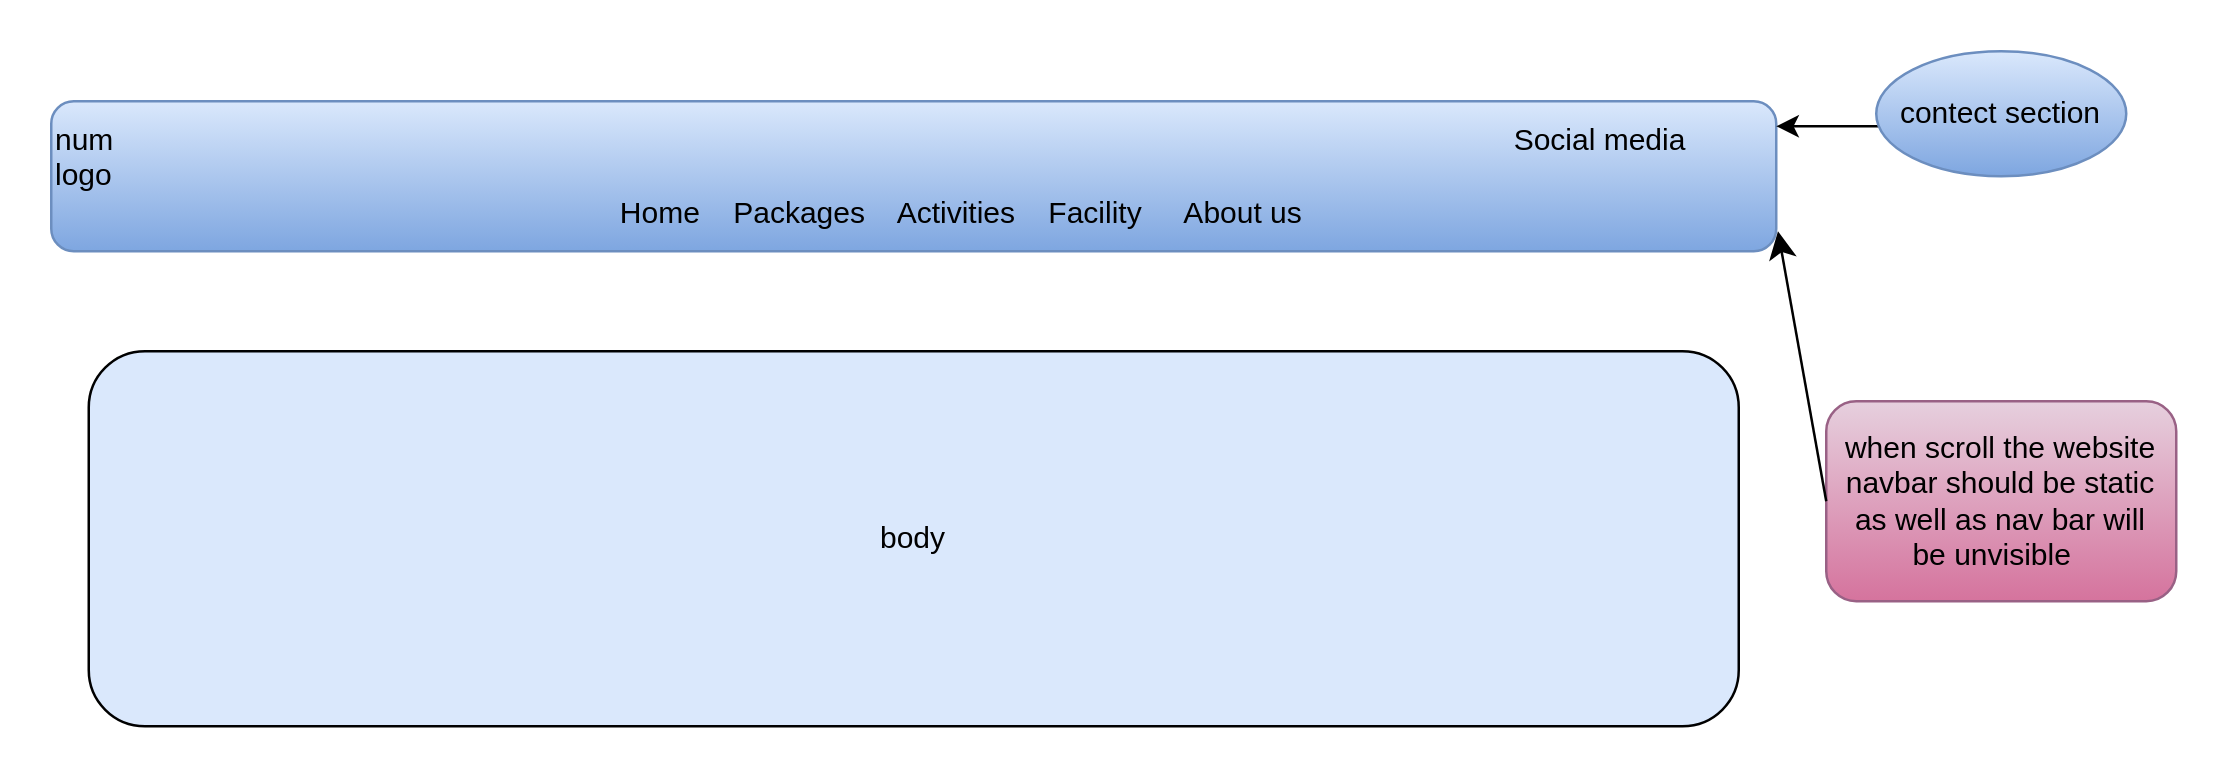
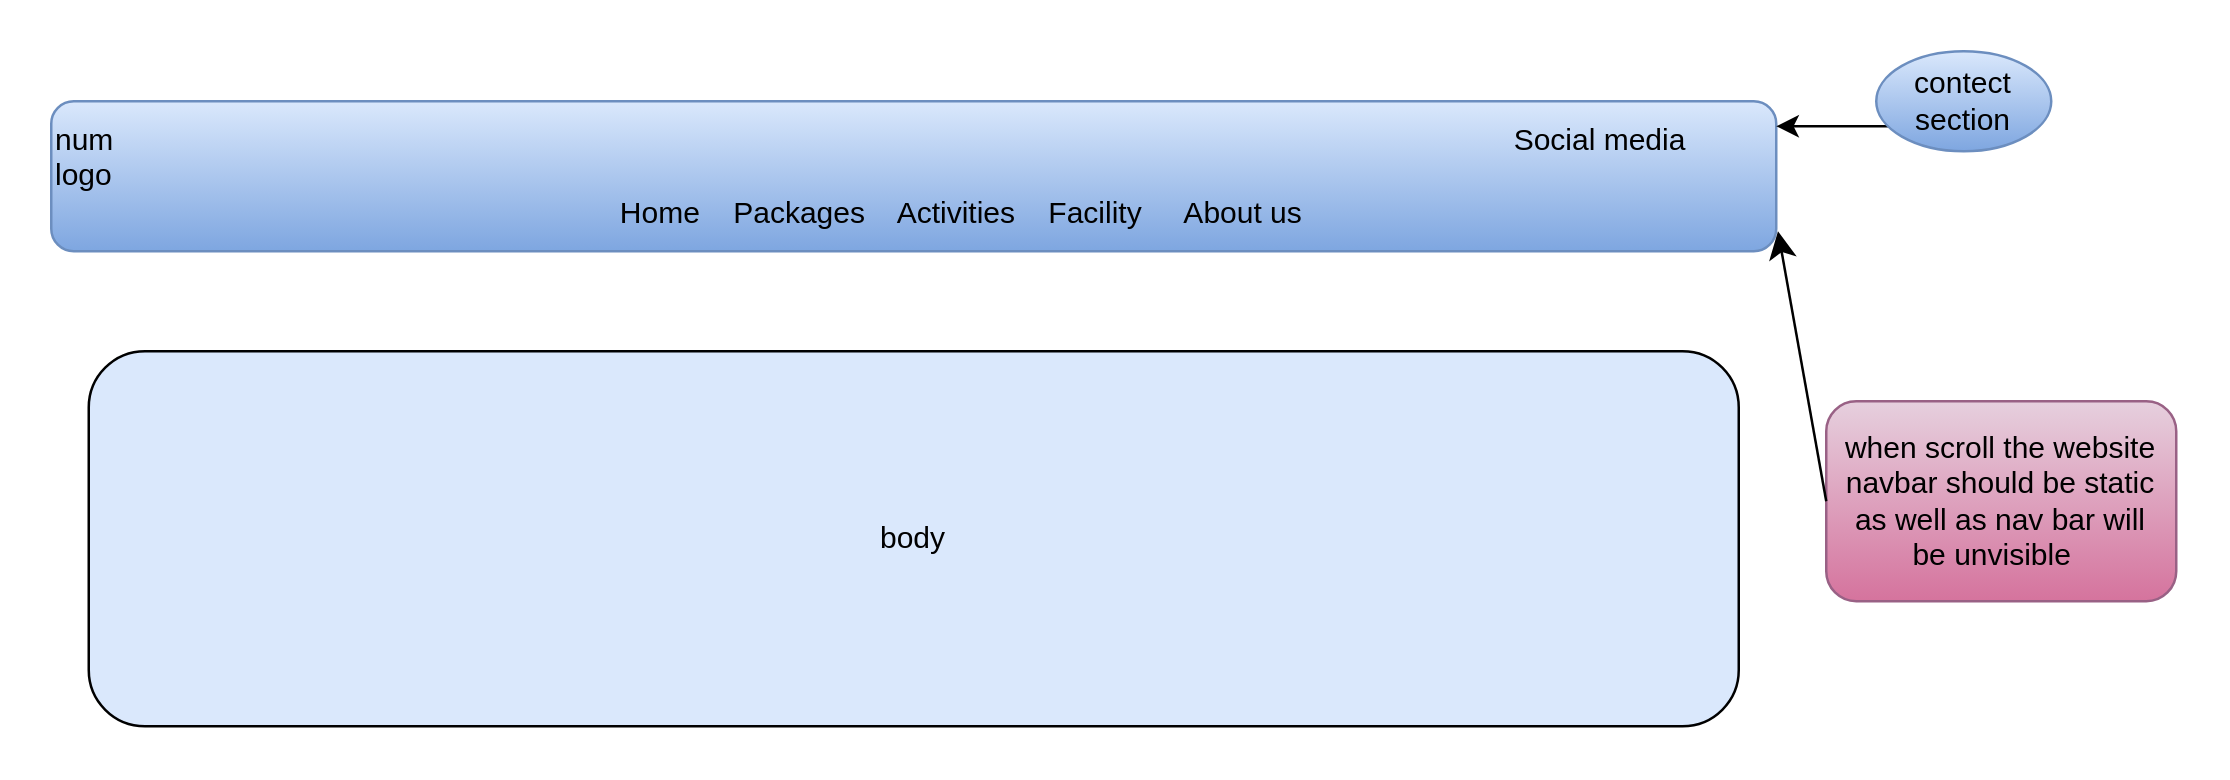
(2001, 114) -> (1964, 101)
